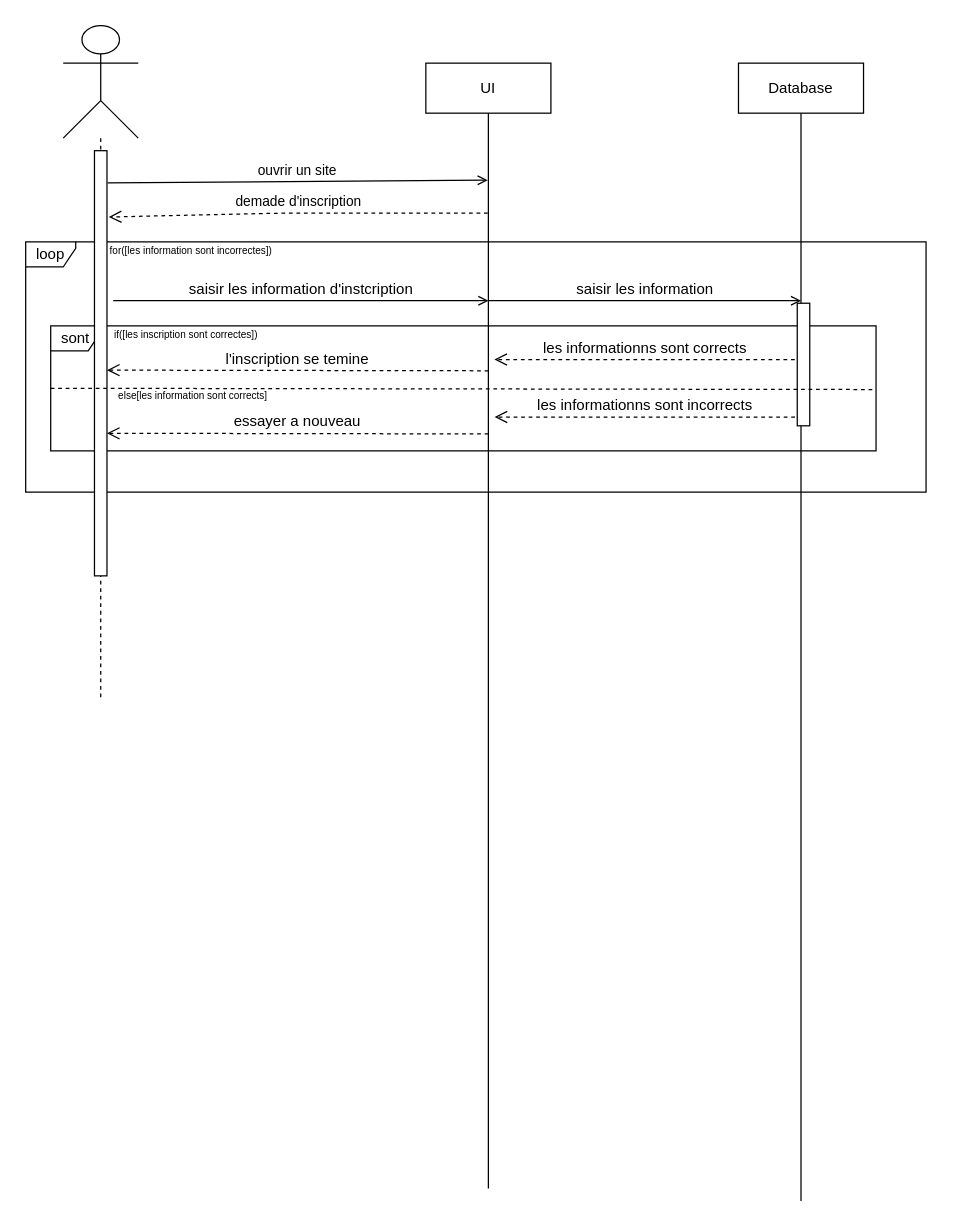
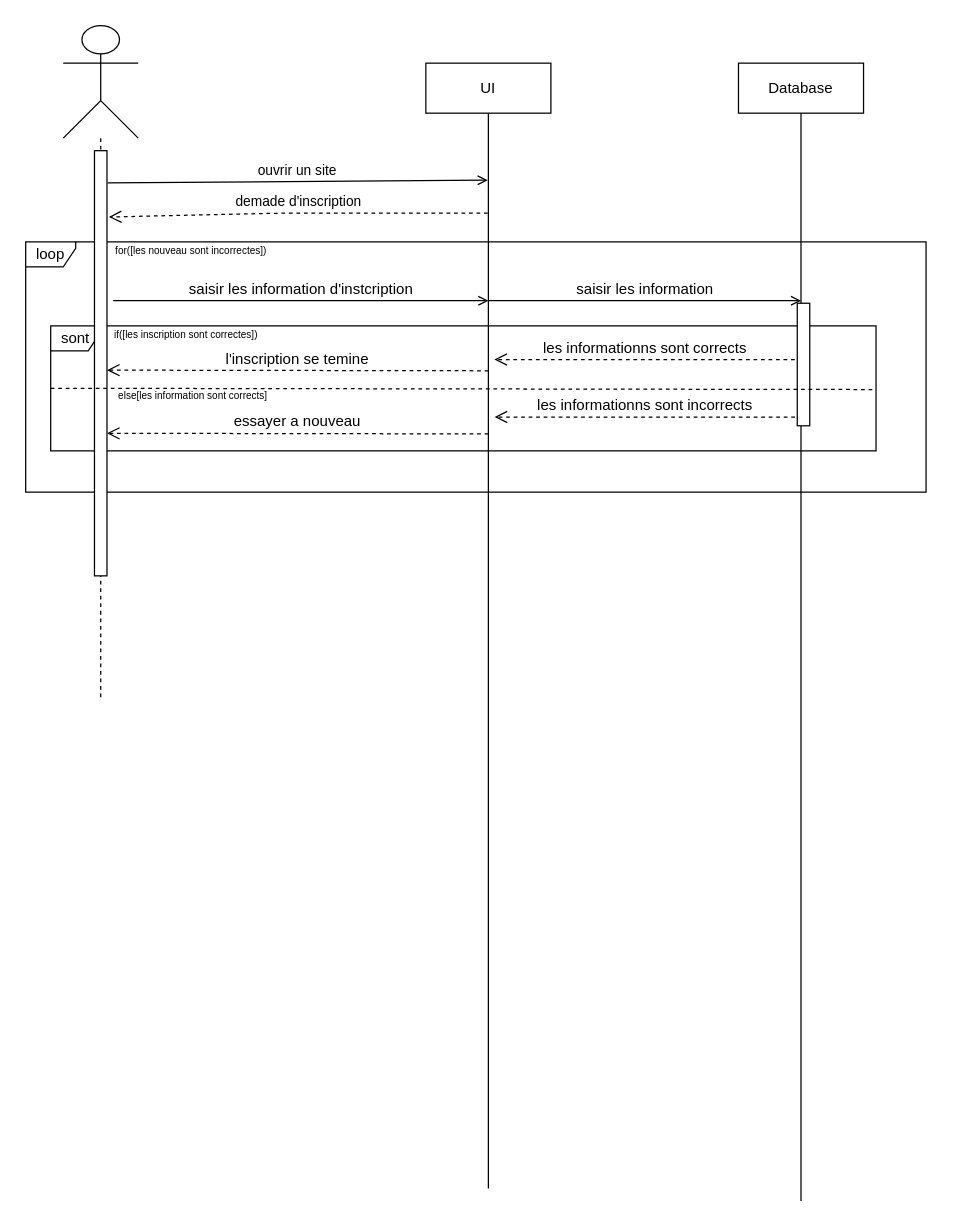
(191, 249) -> (191, 249)
